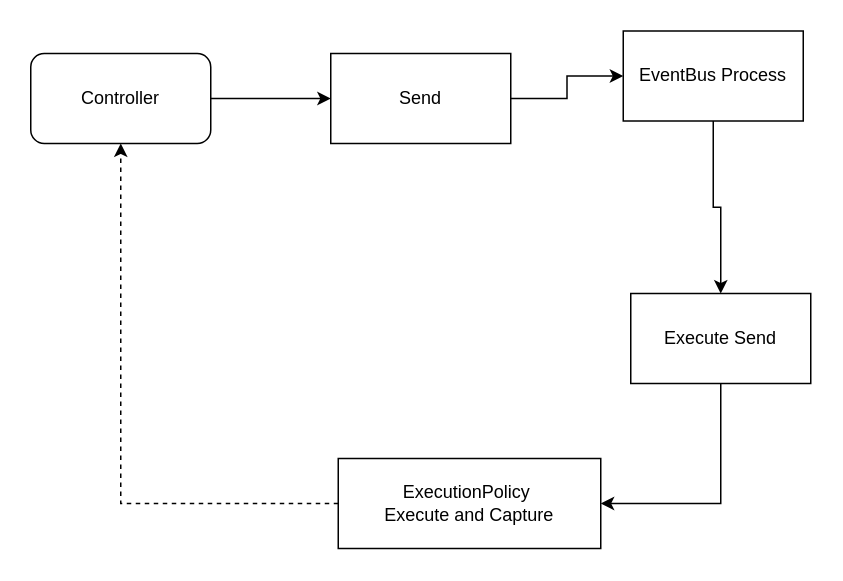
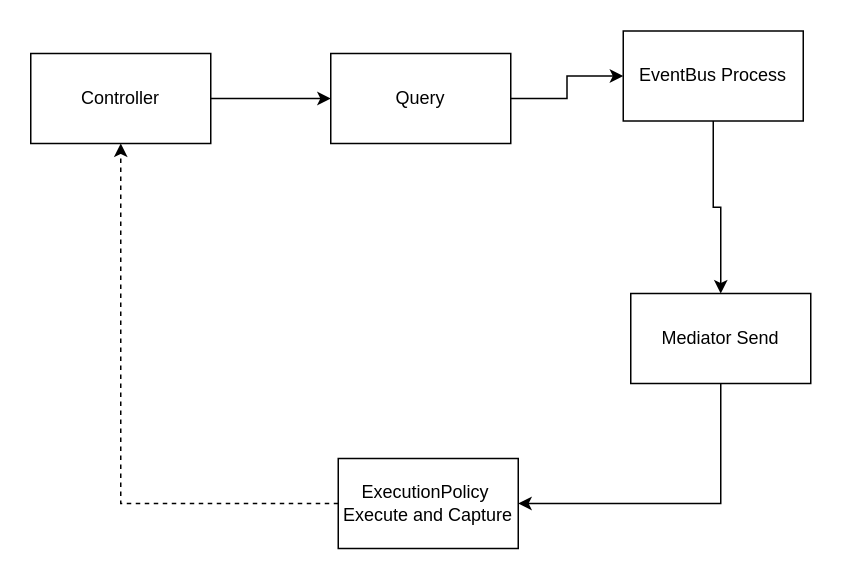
(121, 98) -> (121, 98)
(421, 98) -> (421, 98)
(721, 338) -> (721, 338)
(470, 503) -> (428, 503)
